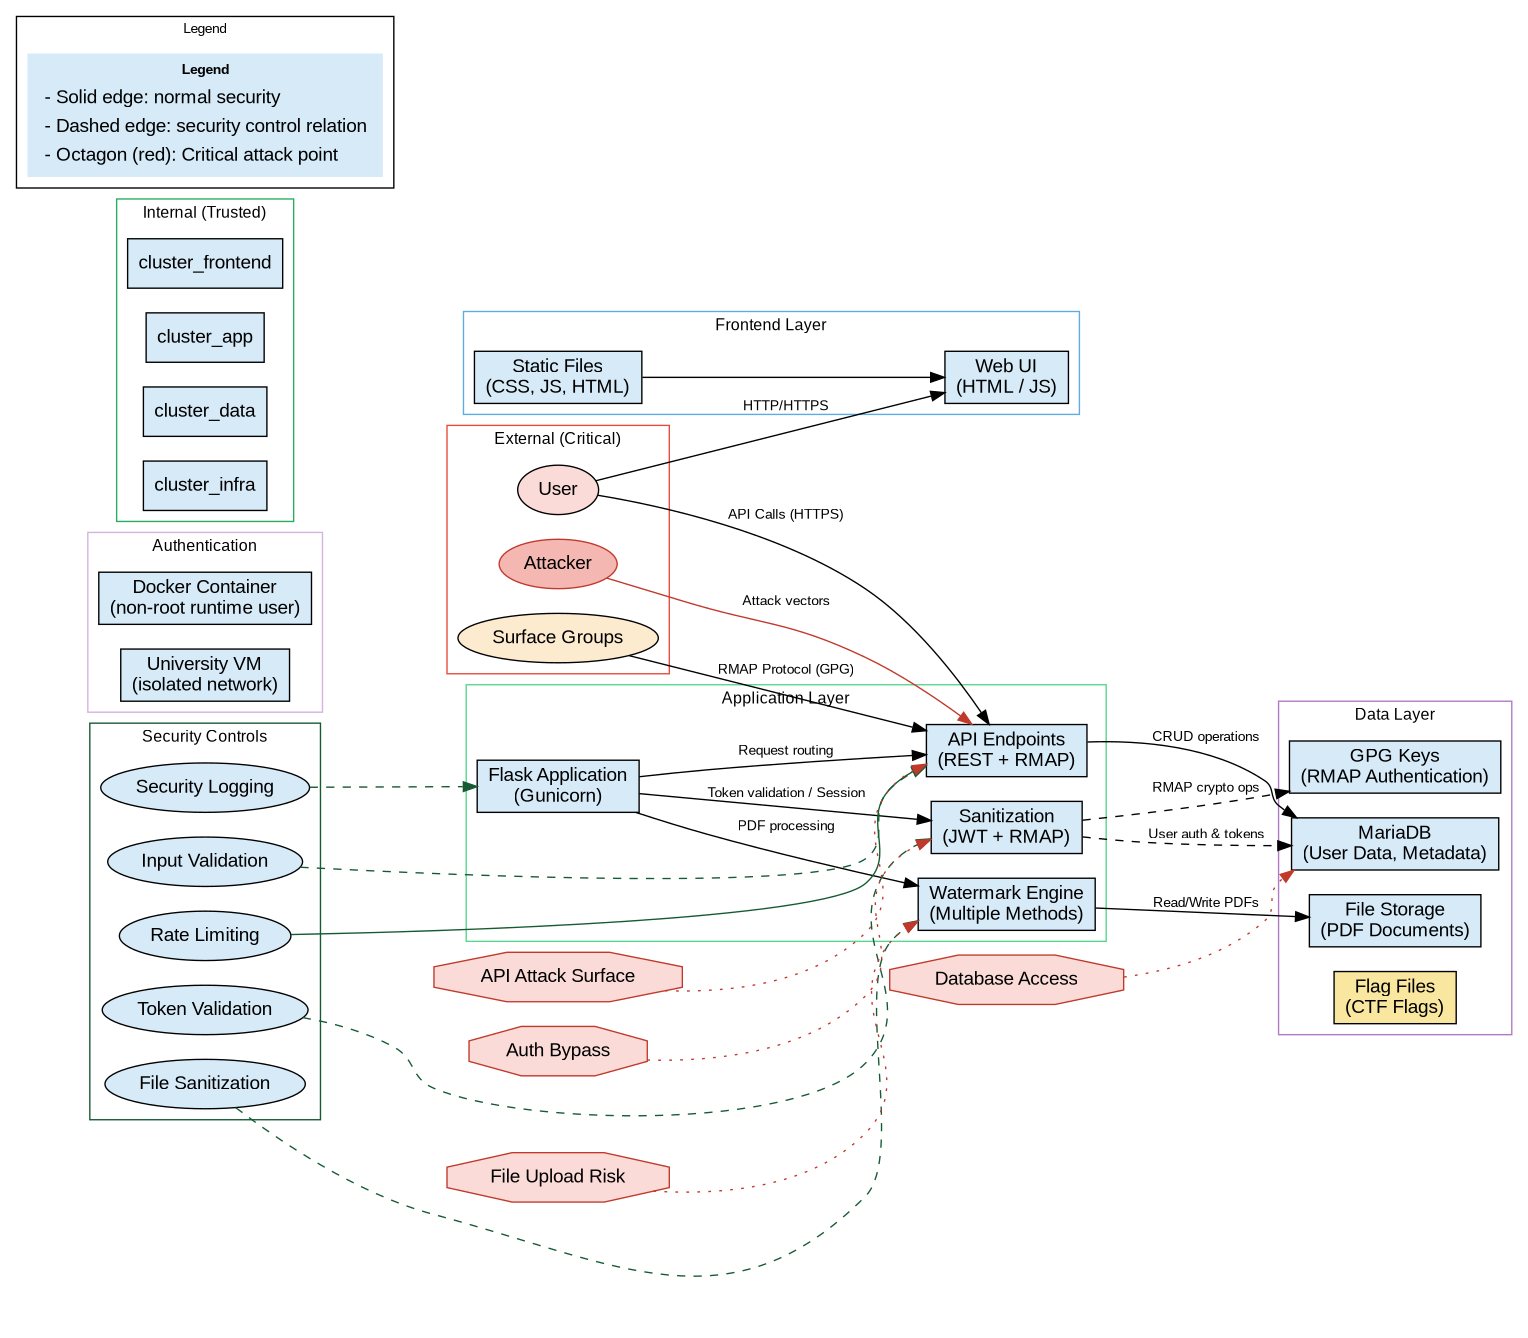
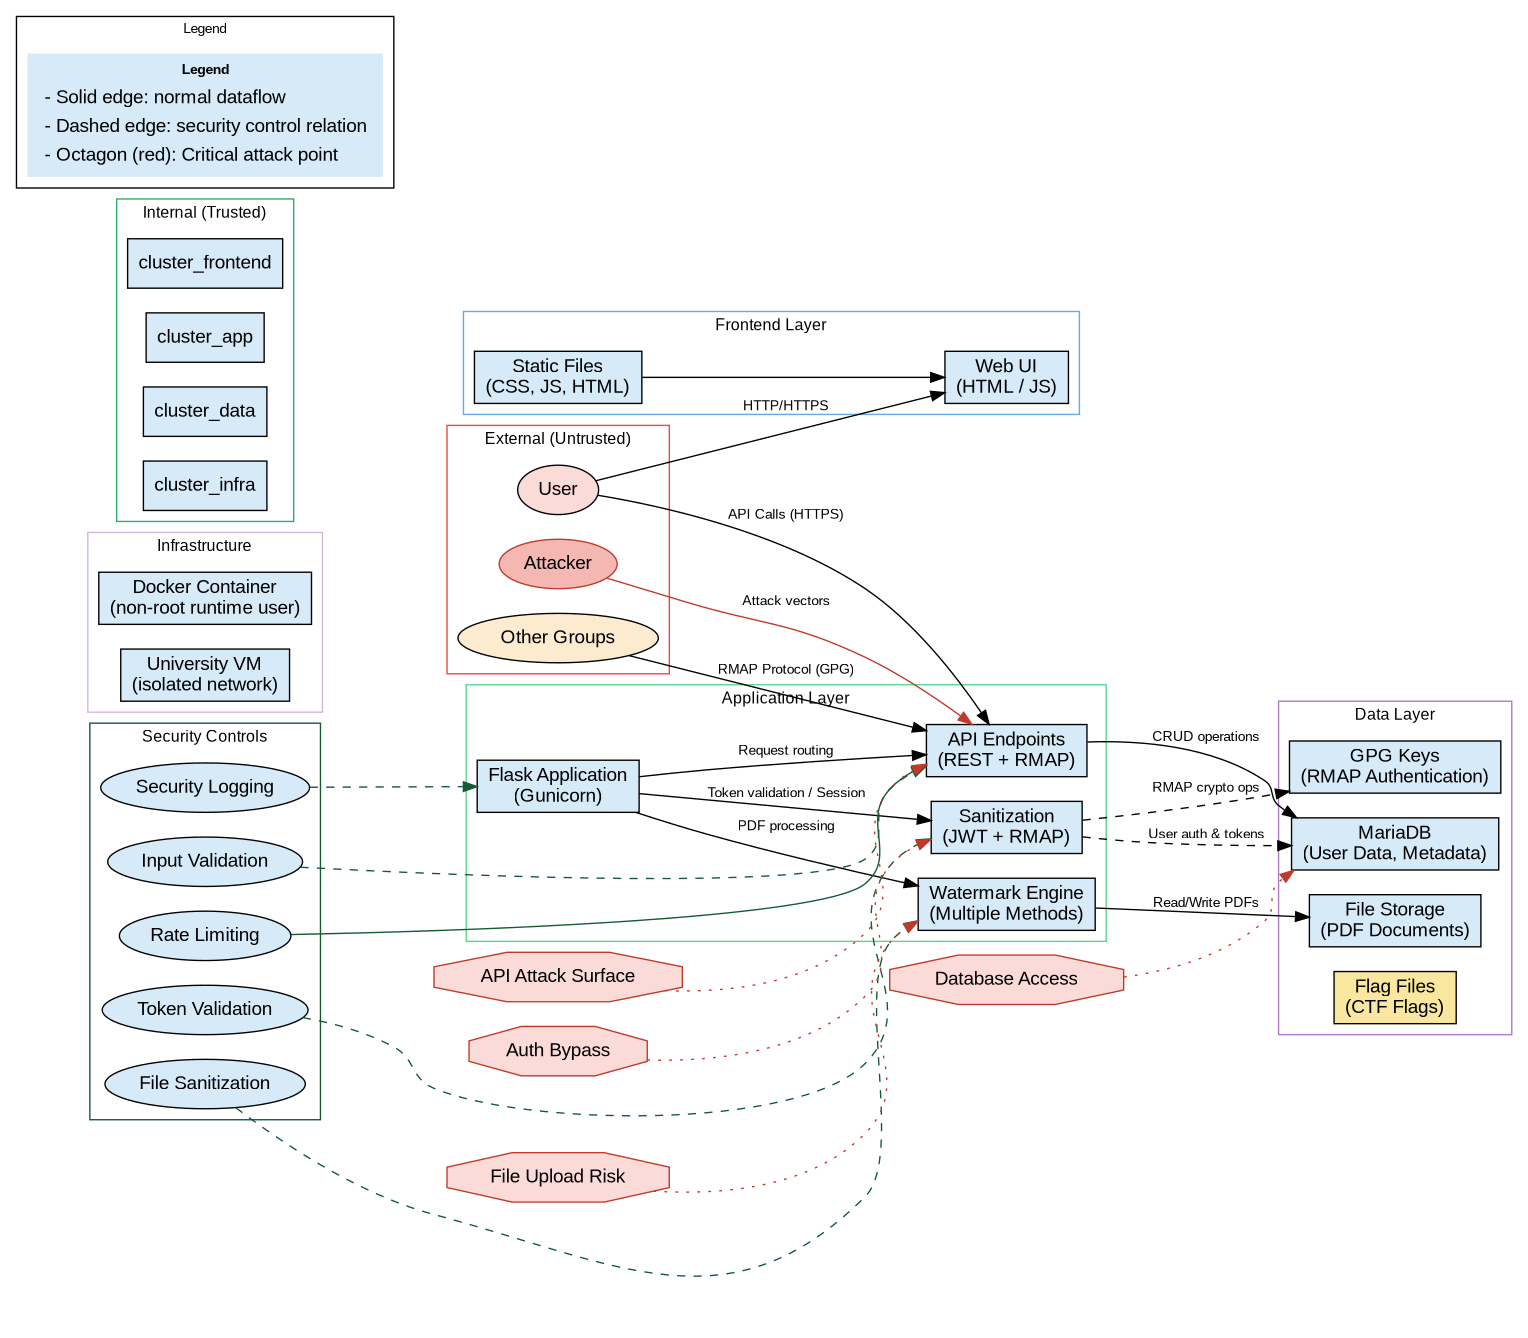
(163, 97) -> (165, 97)
(558, 440) -> (558, 440)
(205, 547) -> (205, 547)
(558, 638) -> (558, 638)
